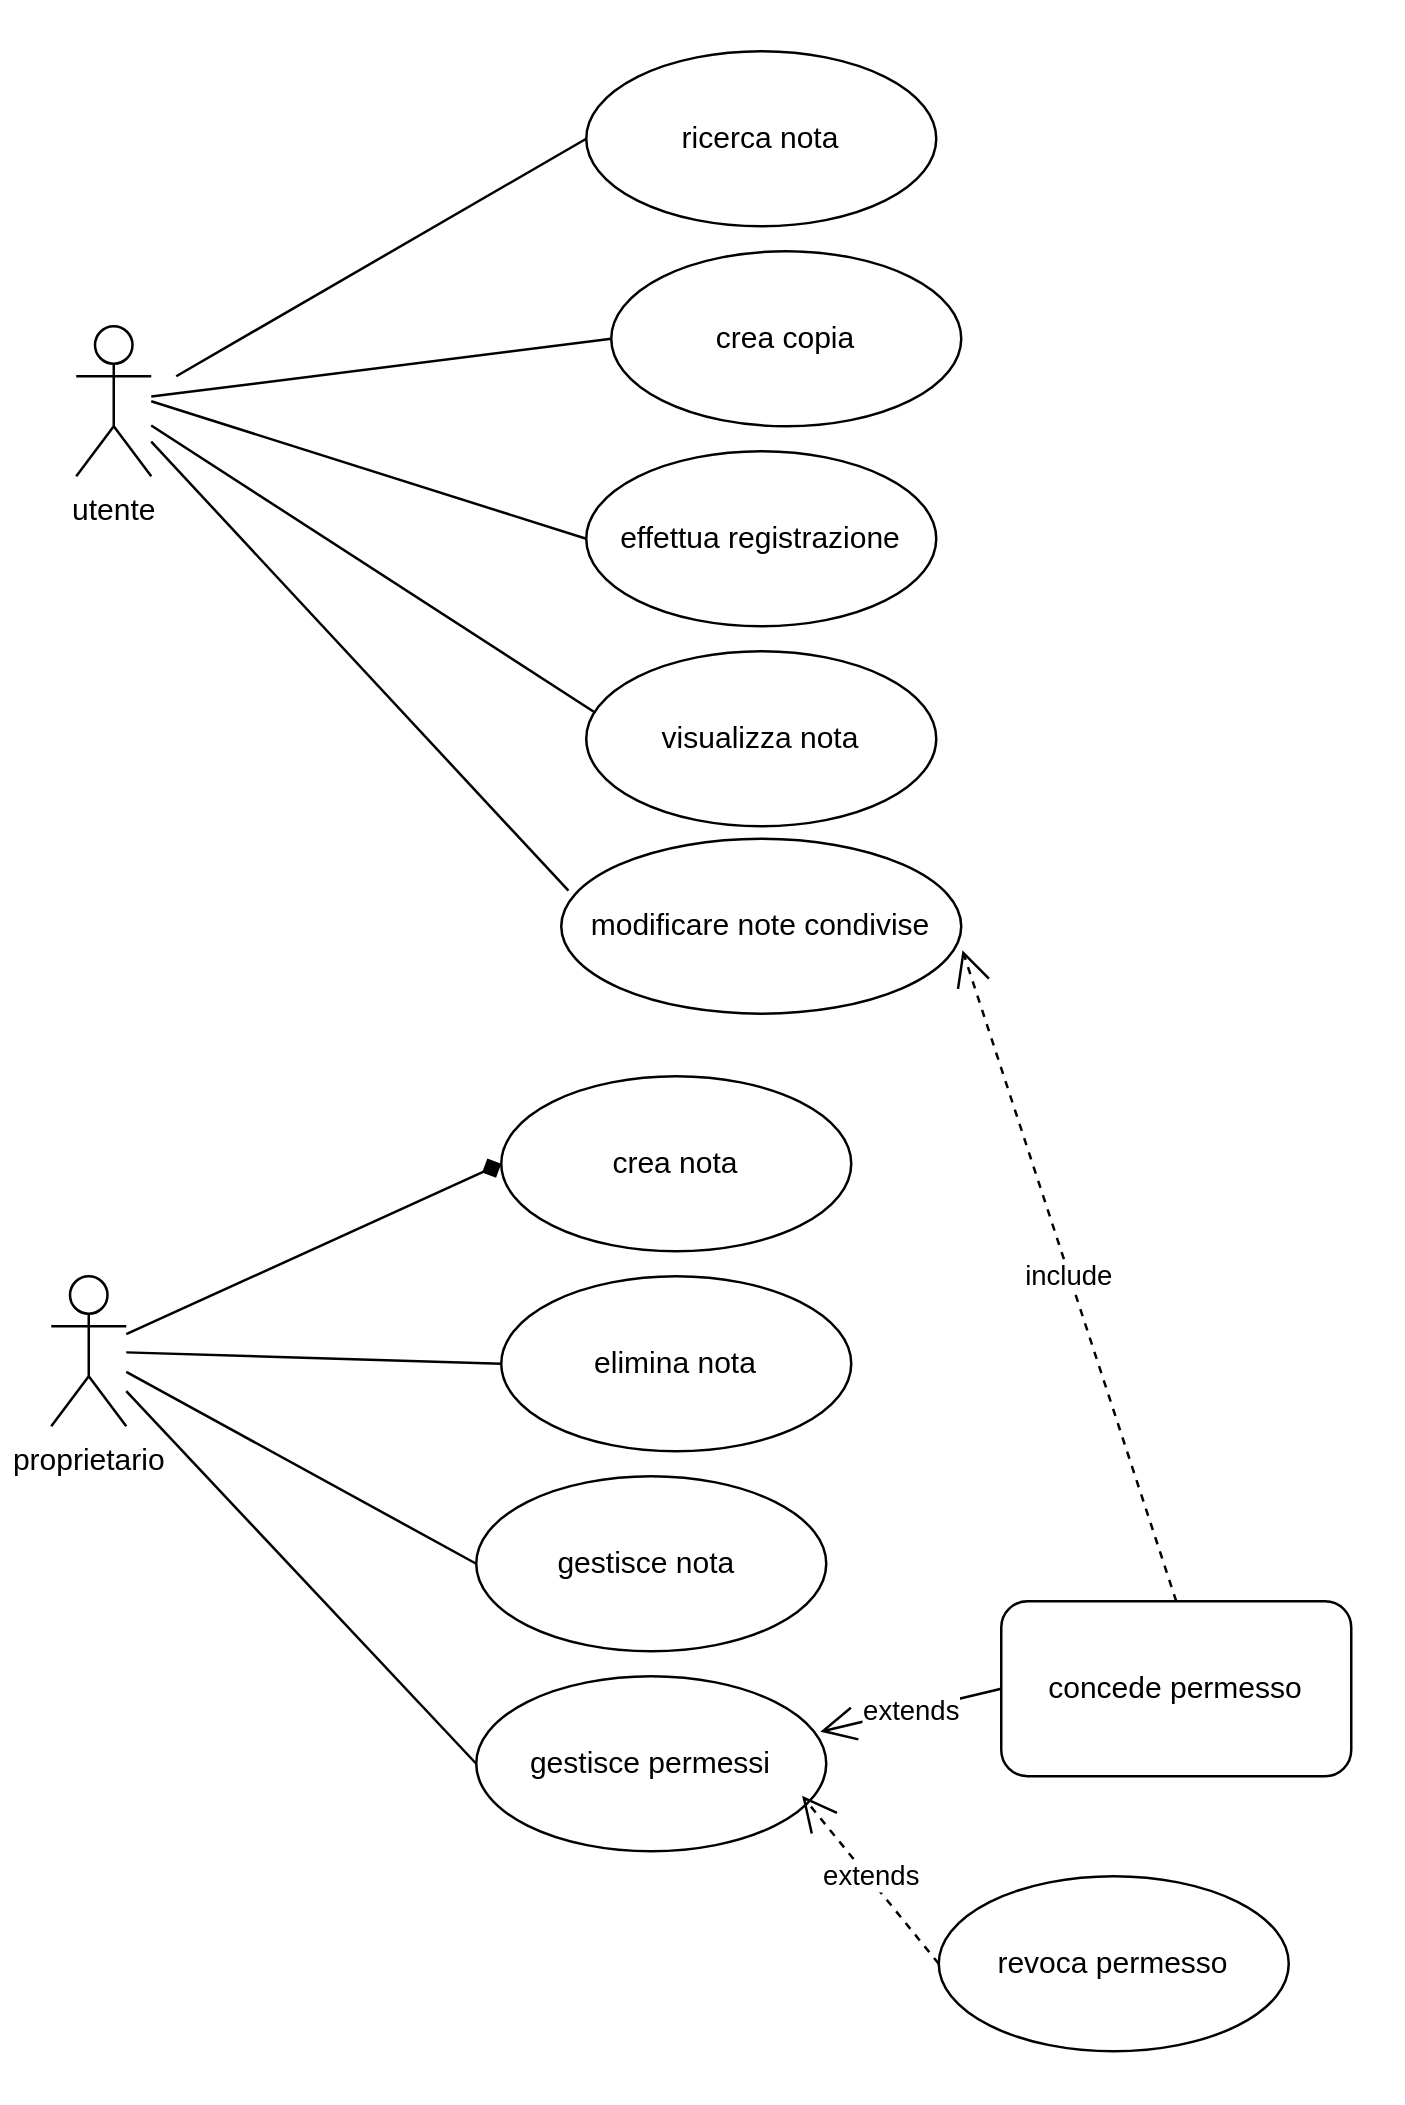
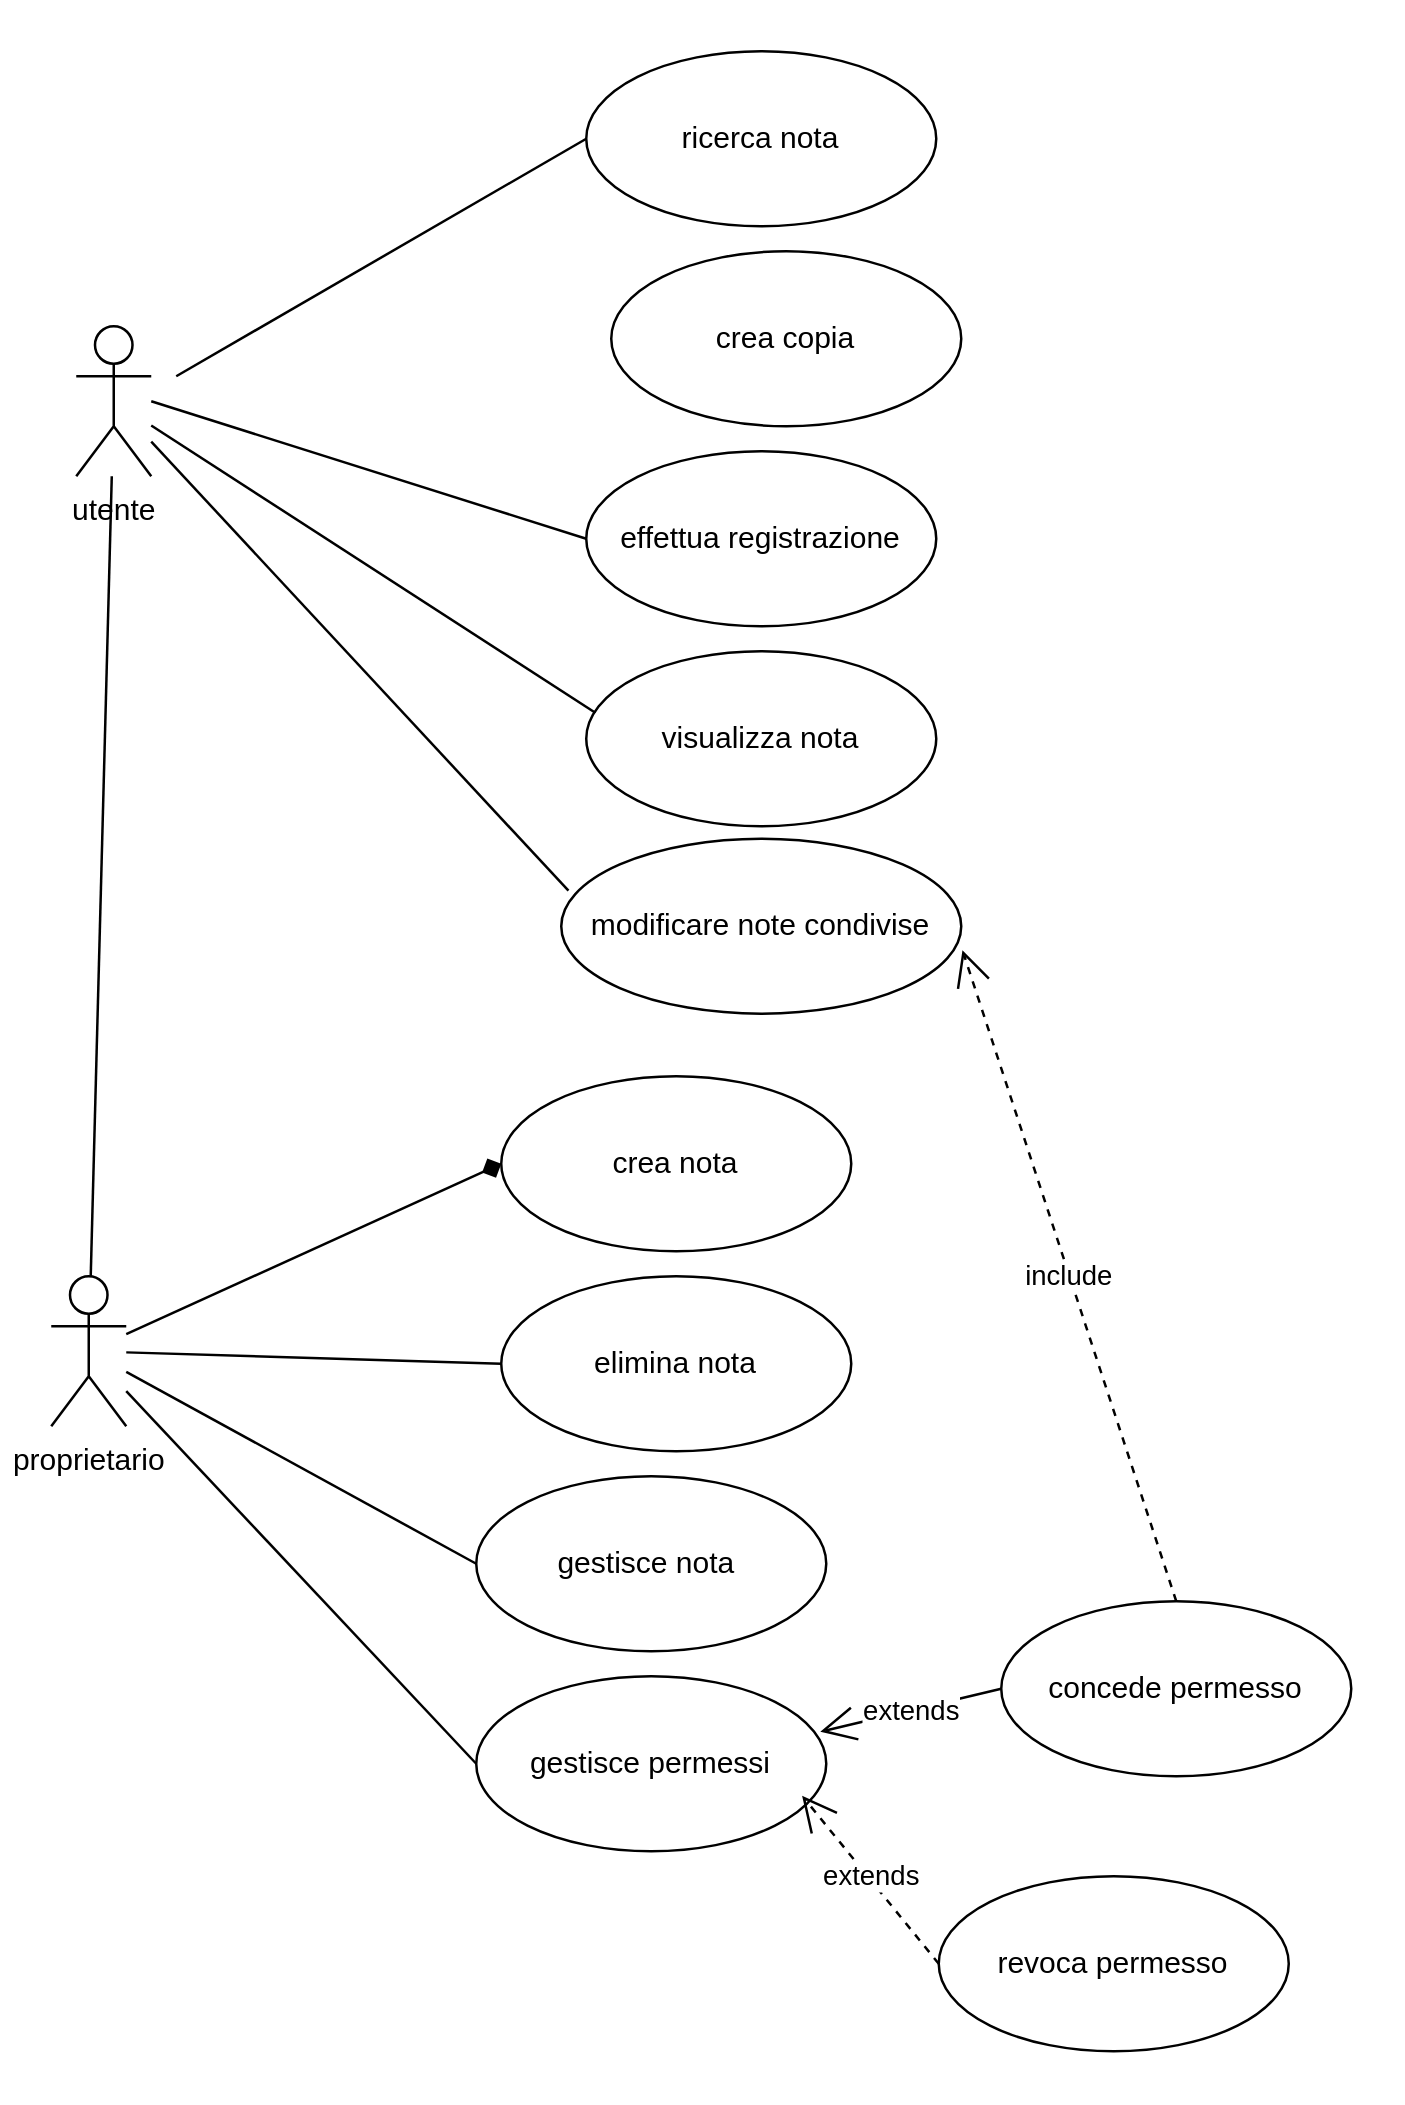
(381, 368) -> (101, 876)
(1176, 1689) -> (1176, 1689)
